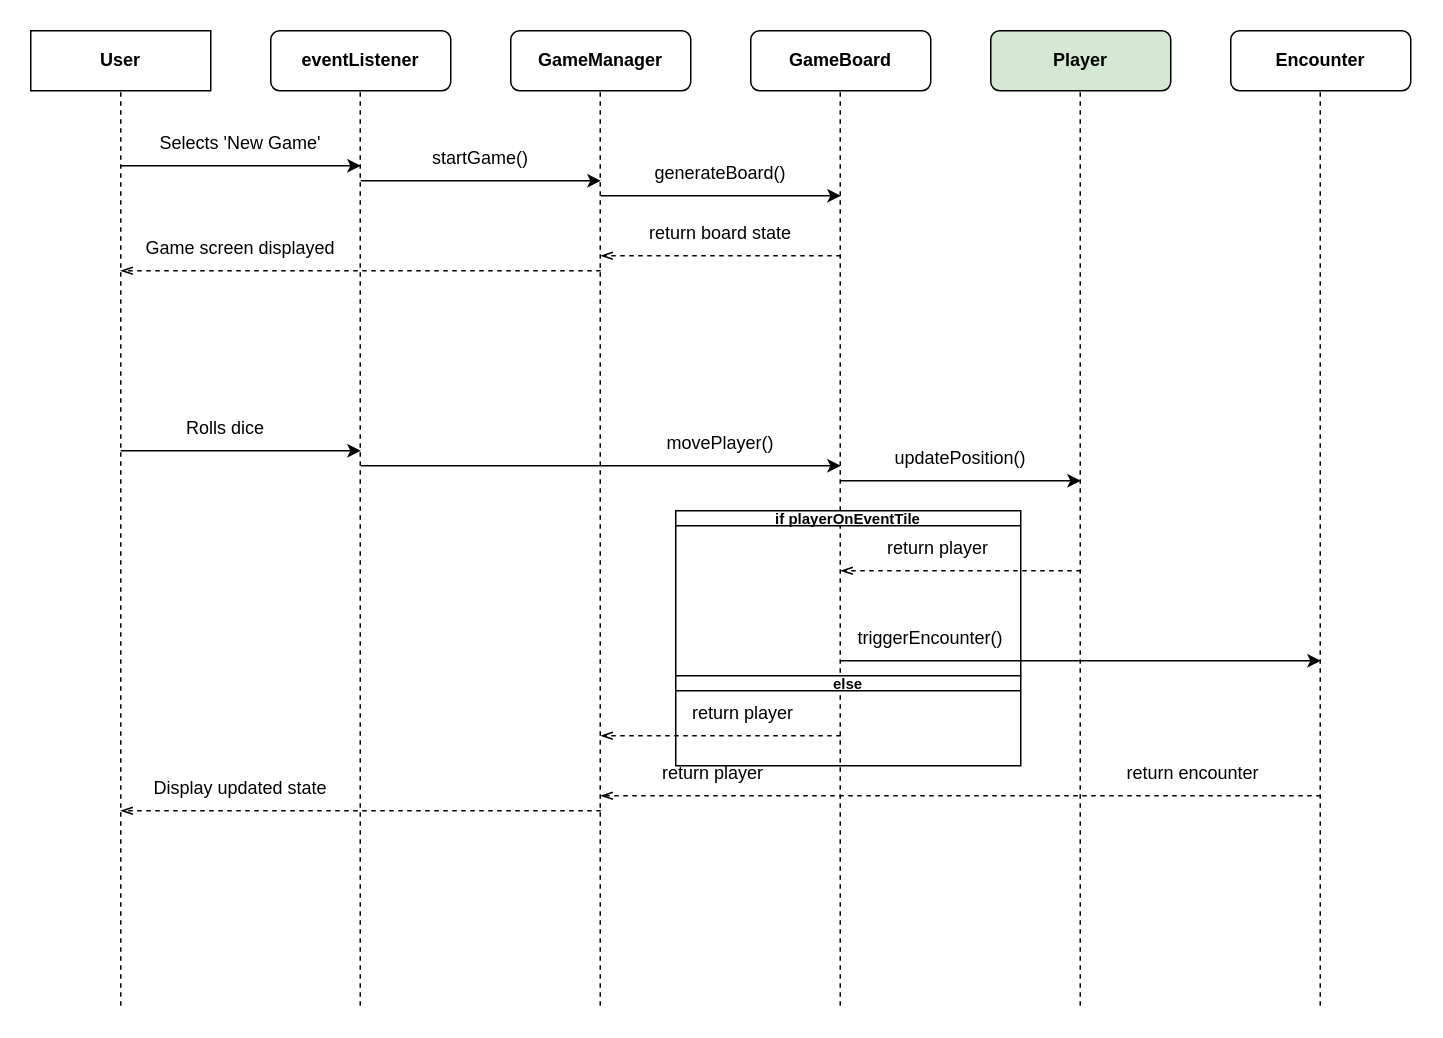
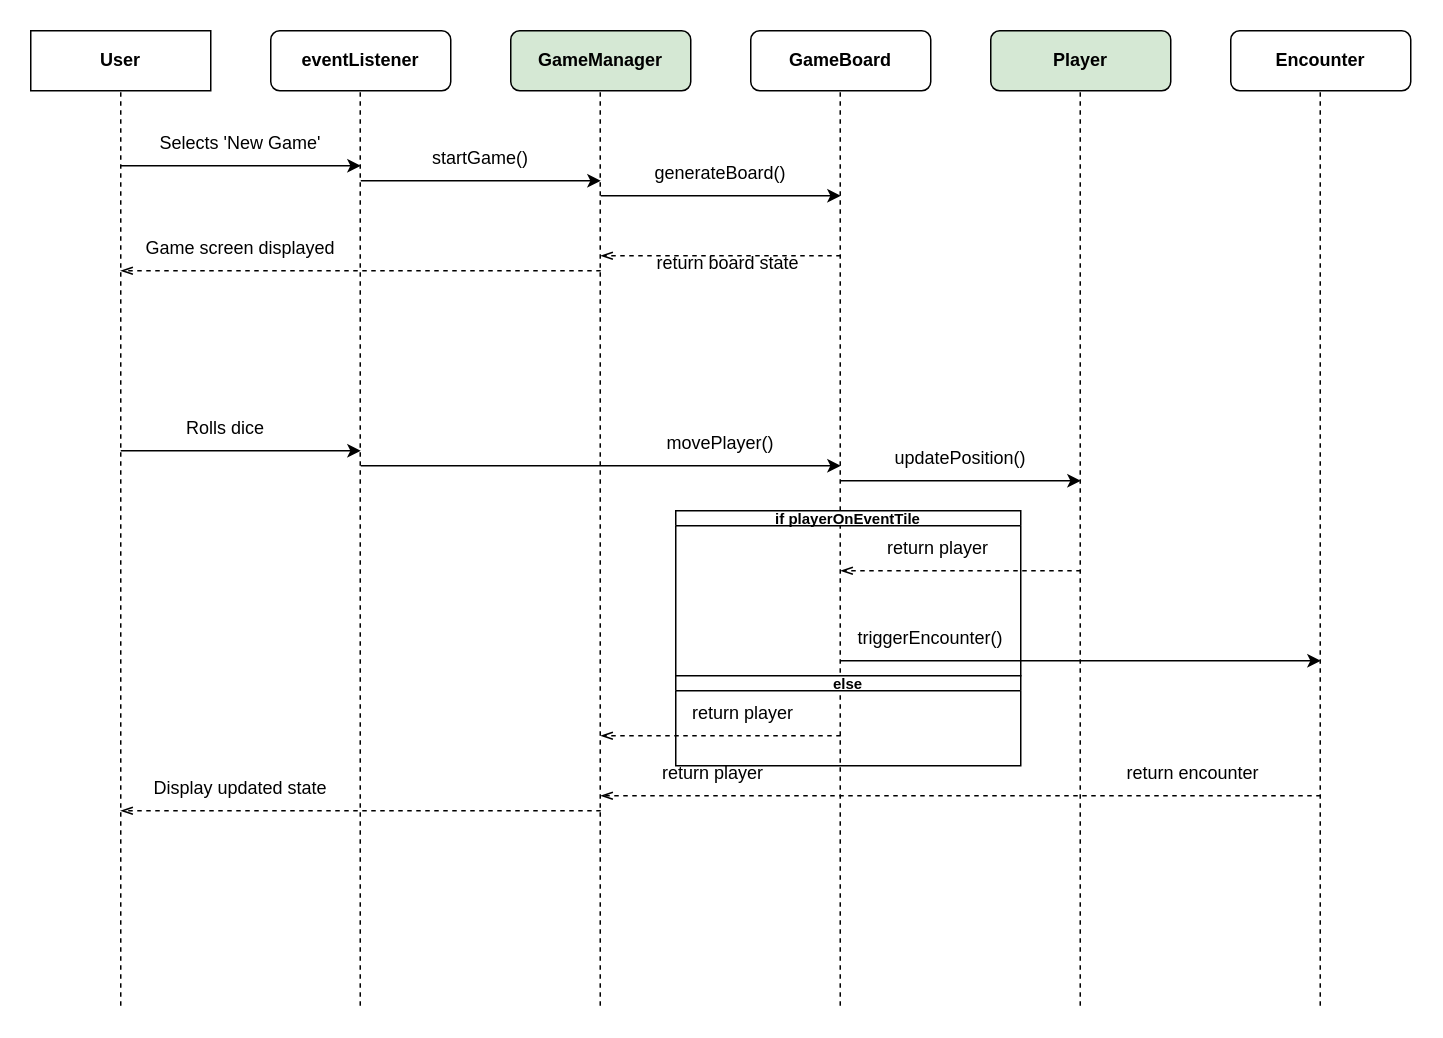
(601, 61) -> (601, 61)
(721, 233) -> (728, 263)
